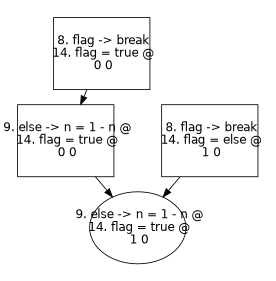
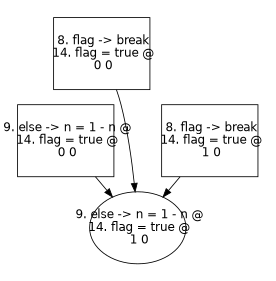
(85, 93) -> (128, 136)
(210, 141) -> (210, 141)
